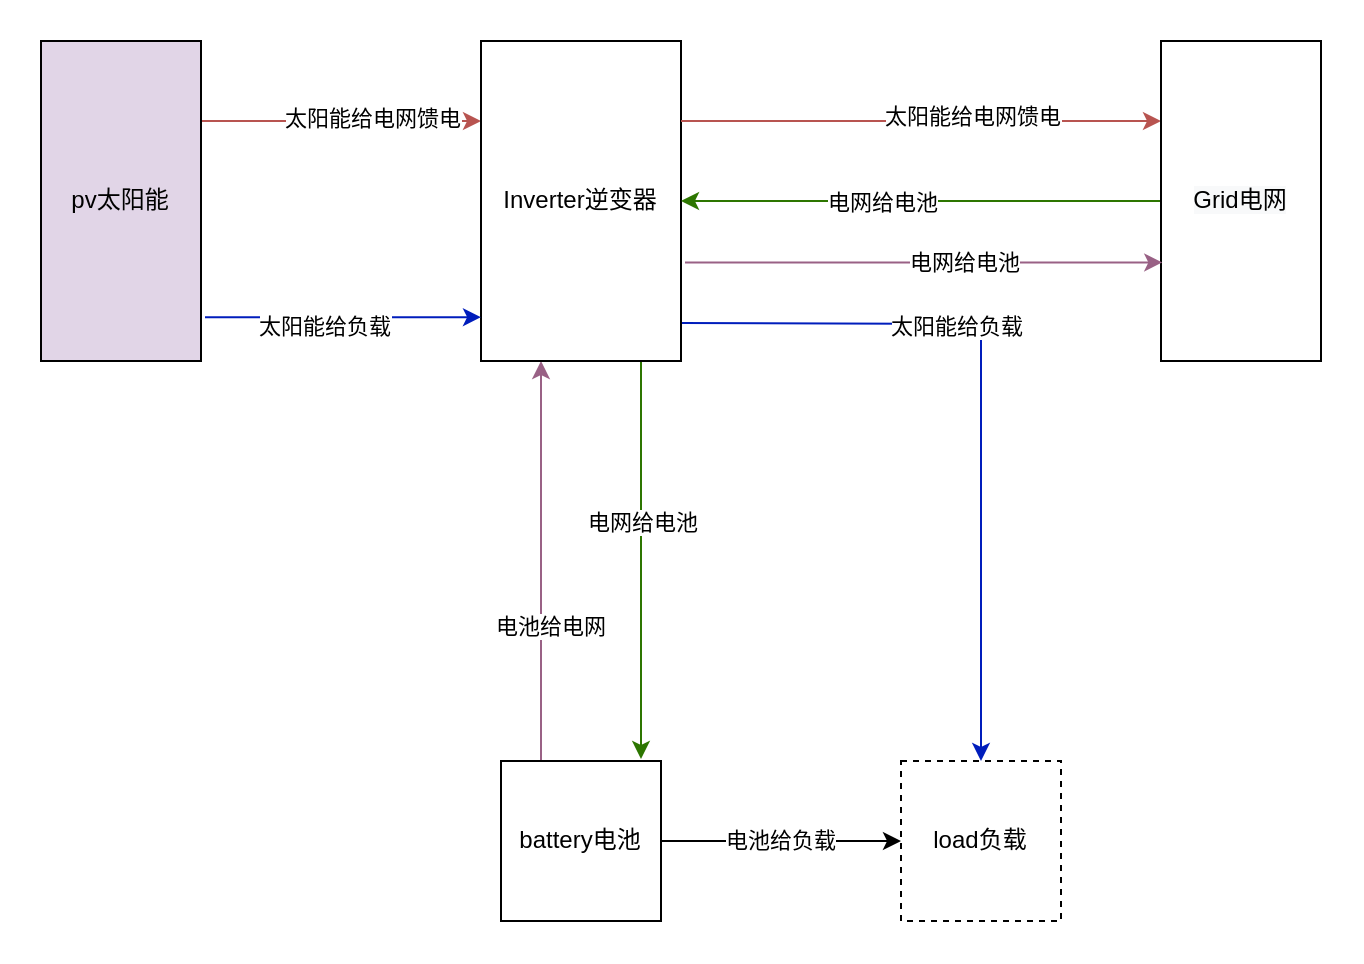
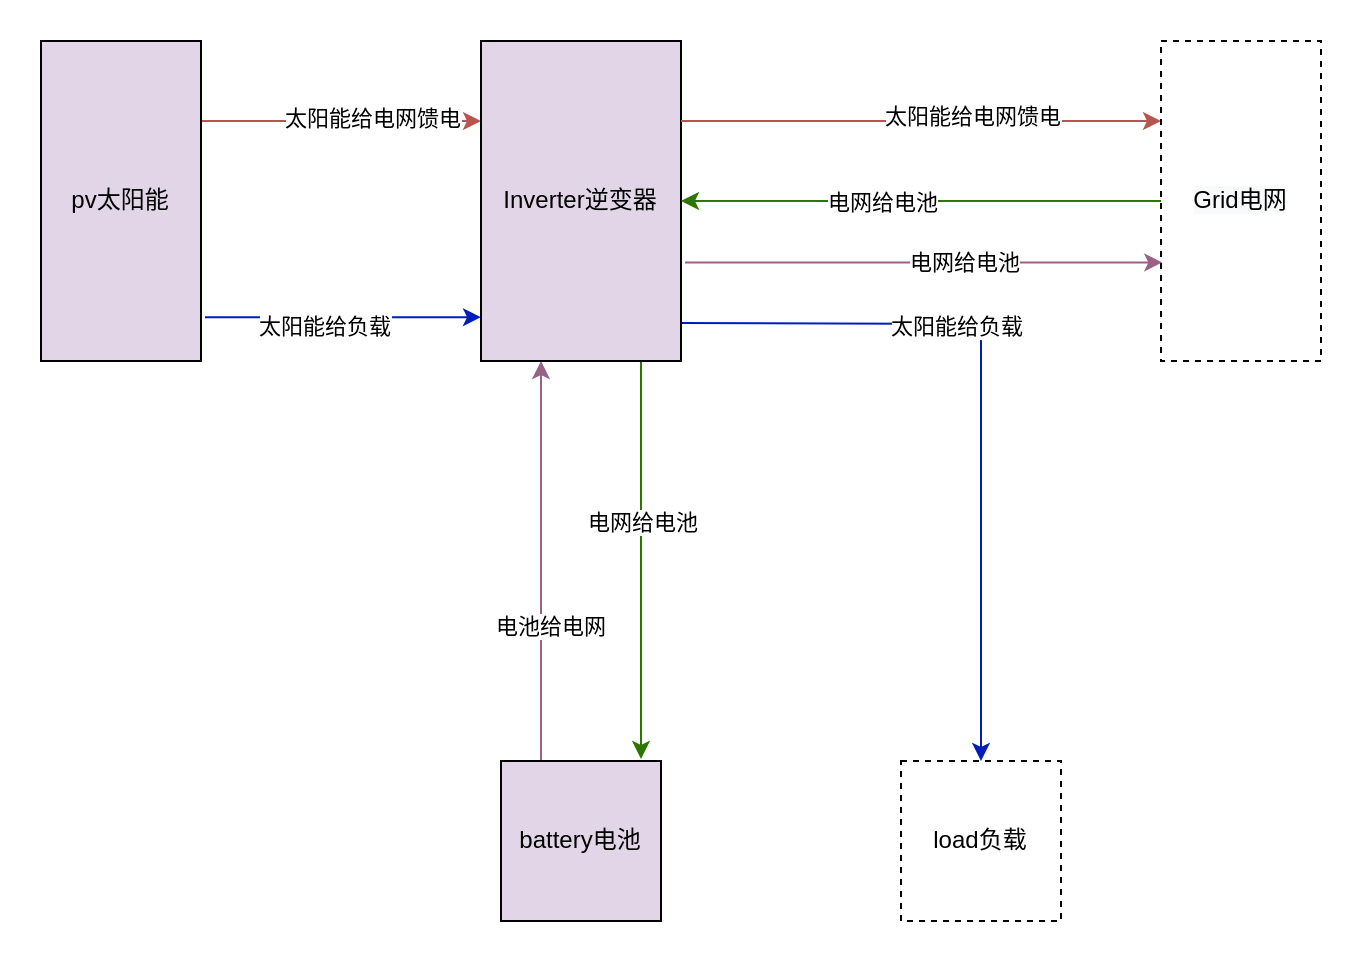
(581, 201) -> (581, 201)
(1241, 201) -> (1241, 201)
(581, 841) -> (581, 841)
(774, 841) -> none
